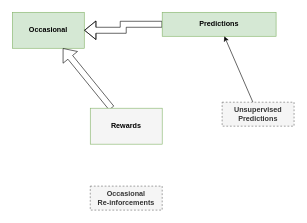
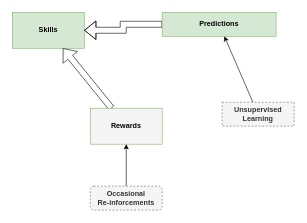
(48, 30) -> (48, 30)
(258, 114) -> (258, 114)
none -> (126, 149)
(126, 198) -> (126, 198)
